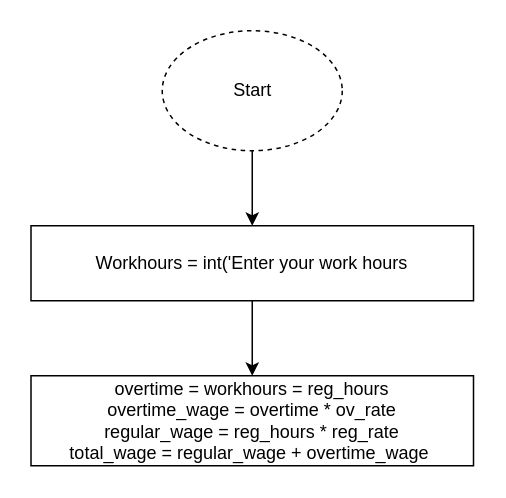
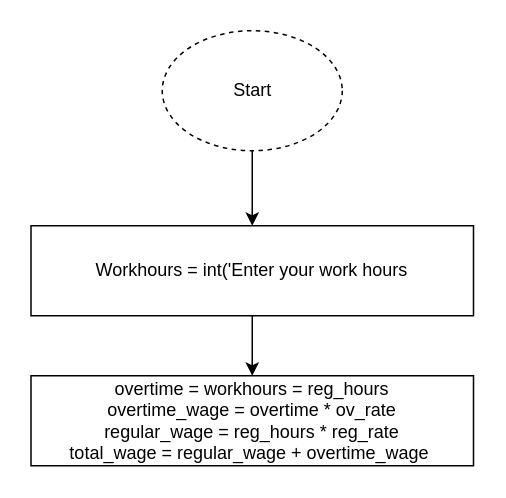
(252, 263) -> (252, 271)
